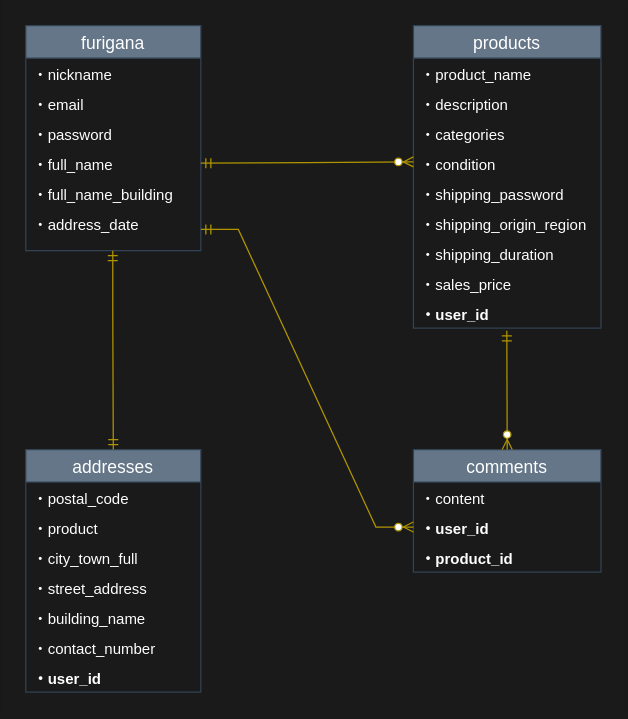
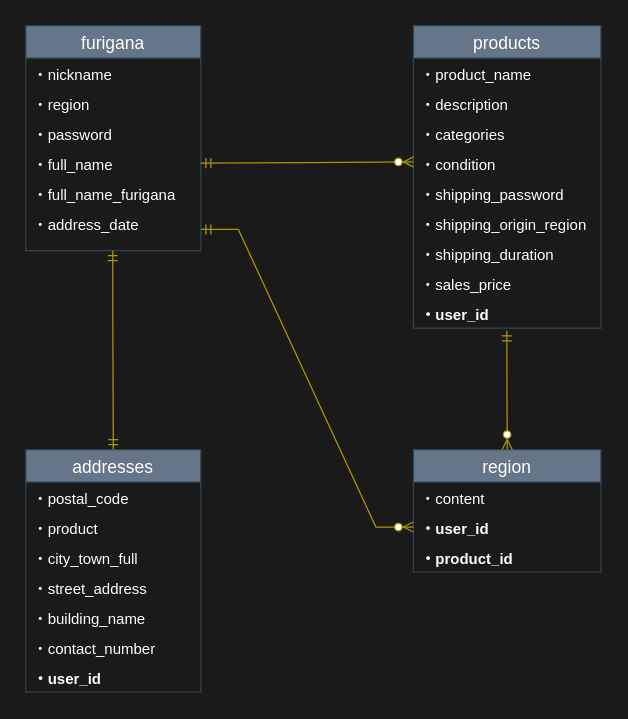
(57, 105) -> (63, 105)
(106, 195) -> (110, 195)
(506, 467) -> (506, 467)
